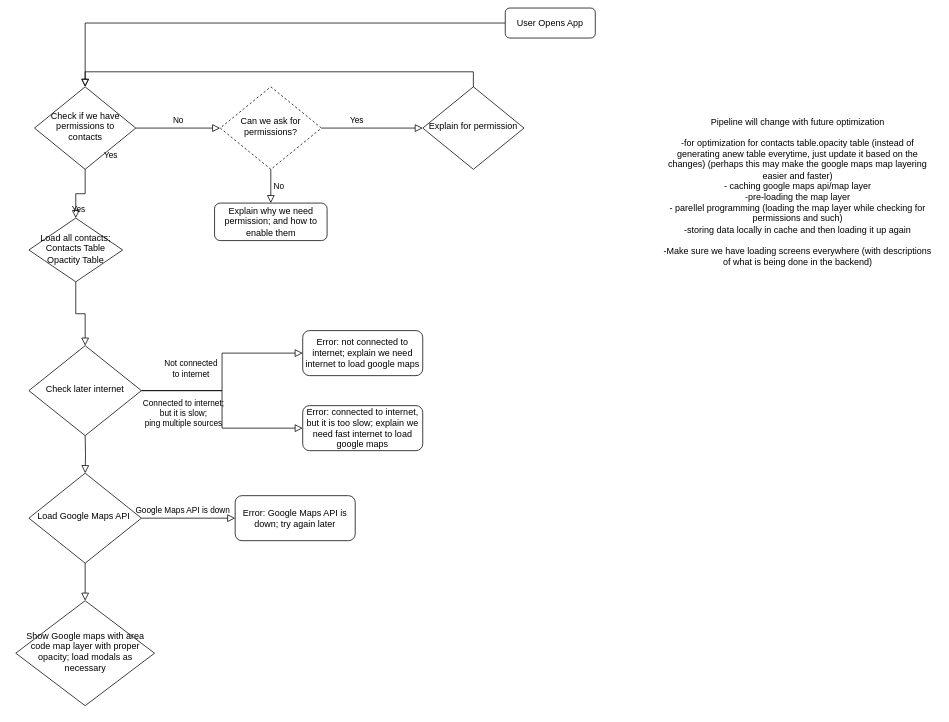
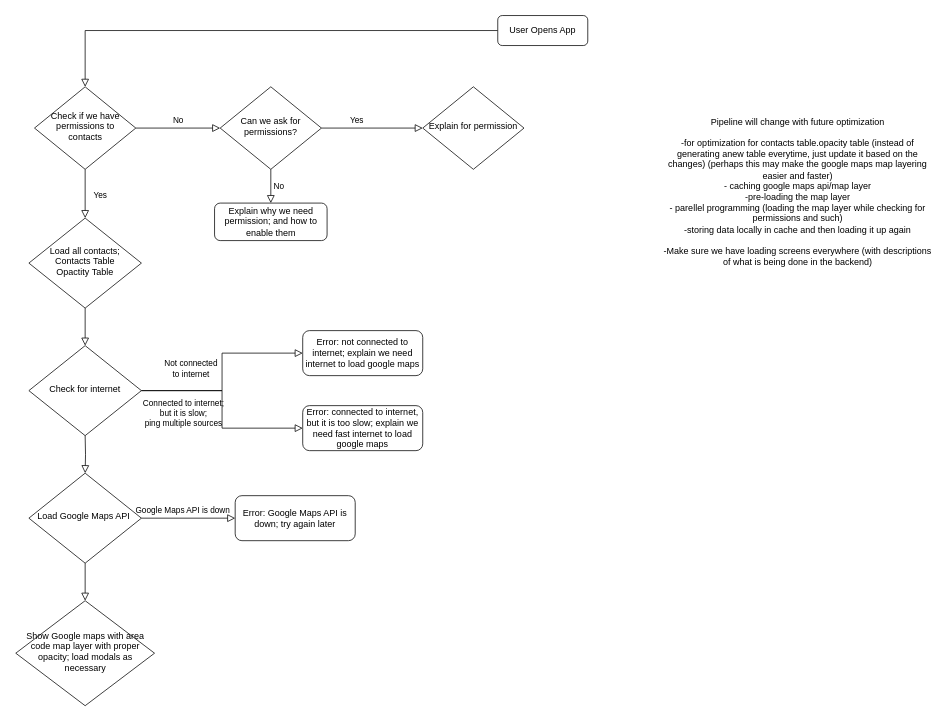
(550, 23) -> (543, 30)
(288, 72) -> none
(271, 128) -> (271, 128)
(76, 250) -> (85, 263)
(85, 389) -> (85, 389)
